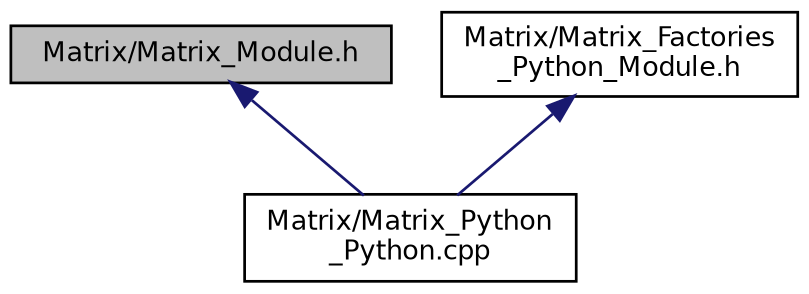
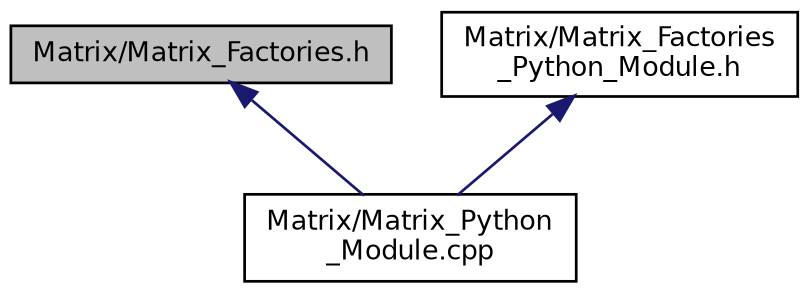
(201, 54) -> (201, 54)
(410, 238) -> (410, 238)
